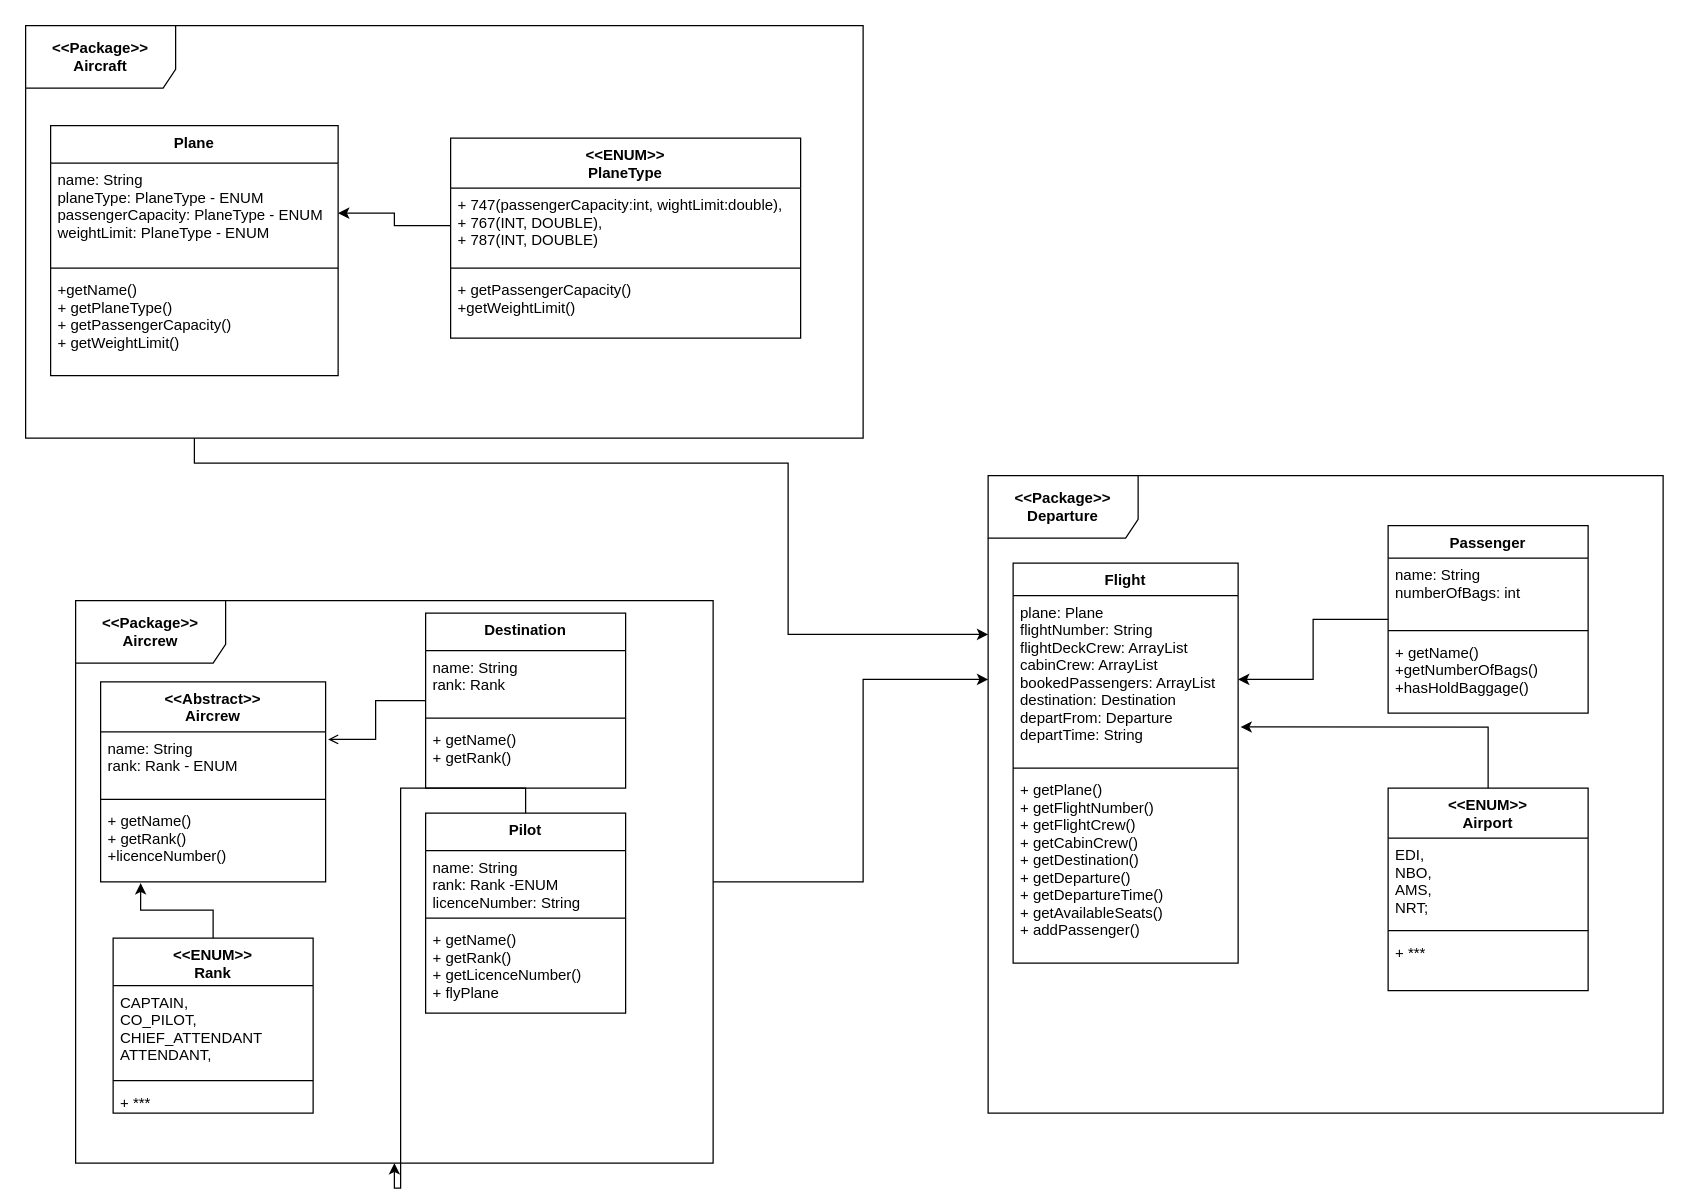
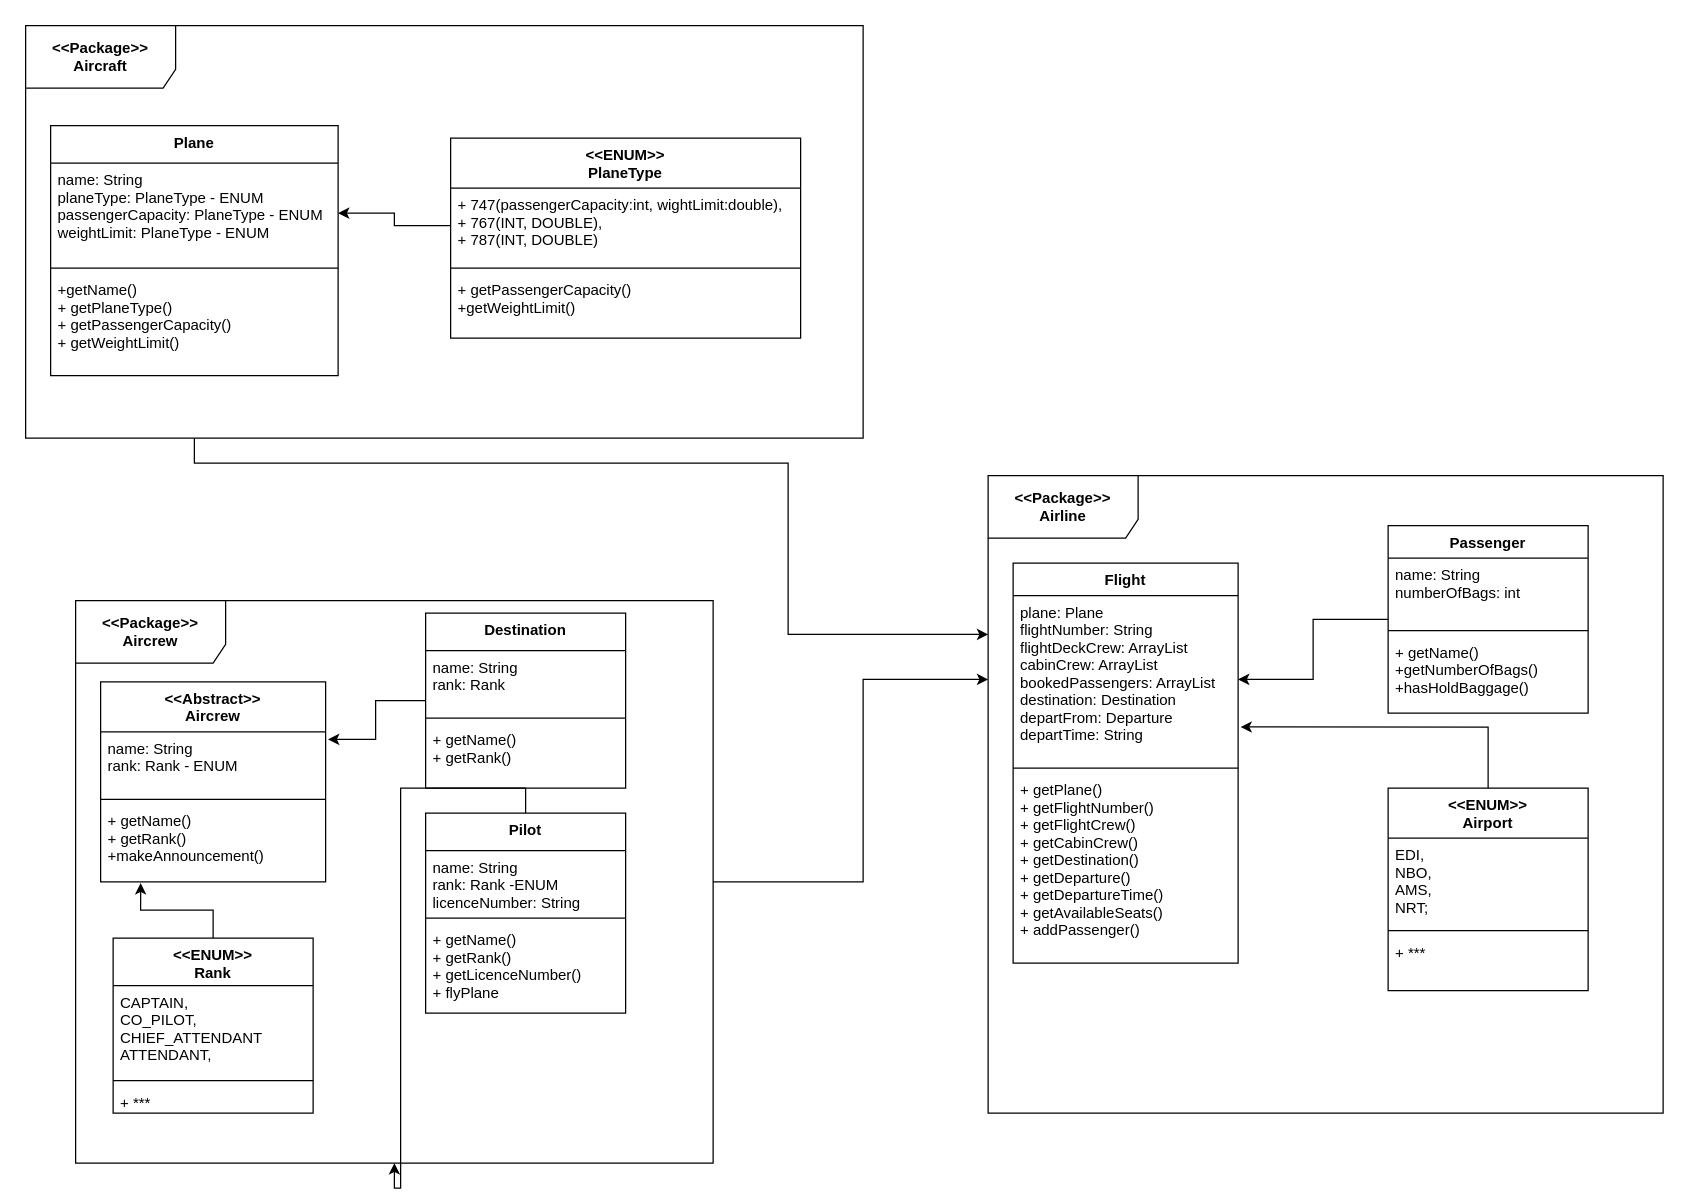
(1063, 507) -> (1063, 507)
(335, 739) -> (338, 739)
(152, 821) -> (152, 821)
